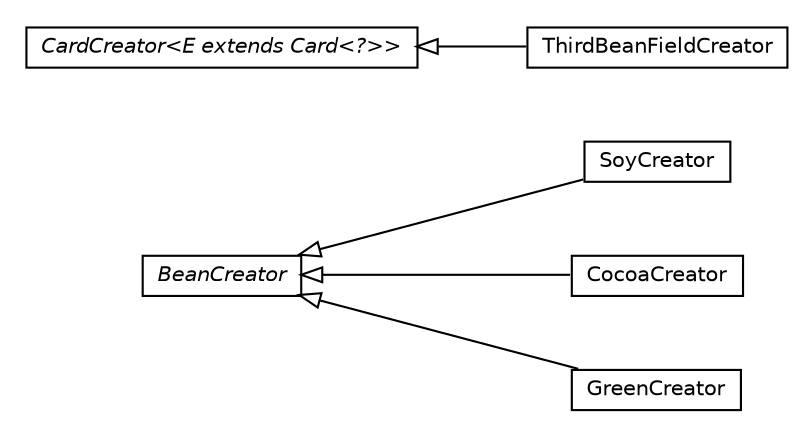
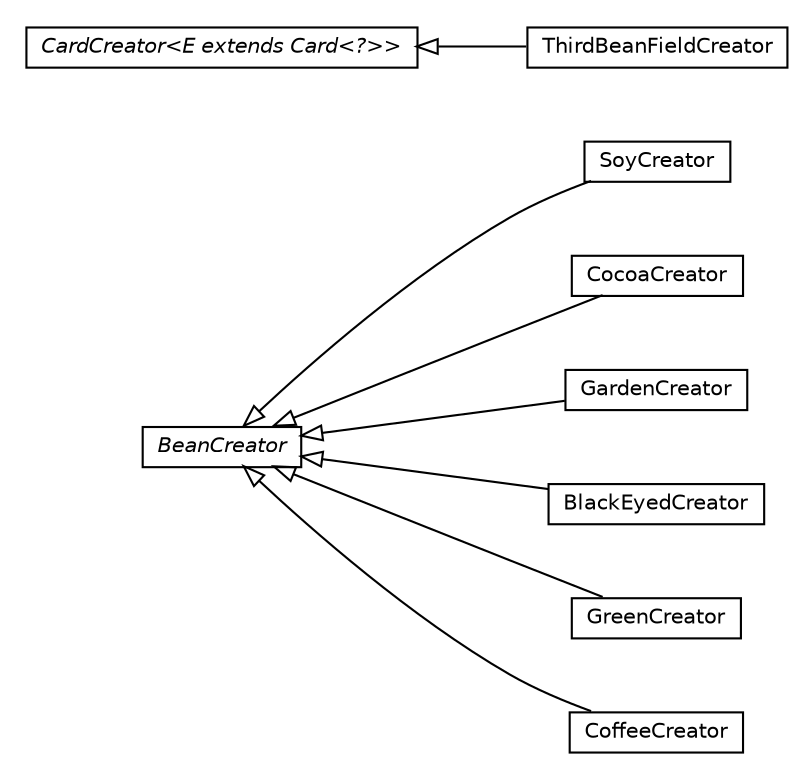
none -> (656, 389)
none -> (656, 503)
none -> (656, 731)
